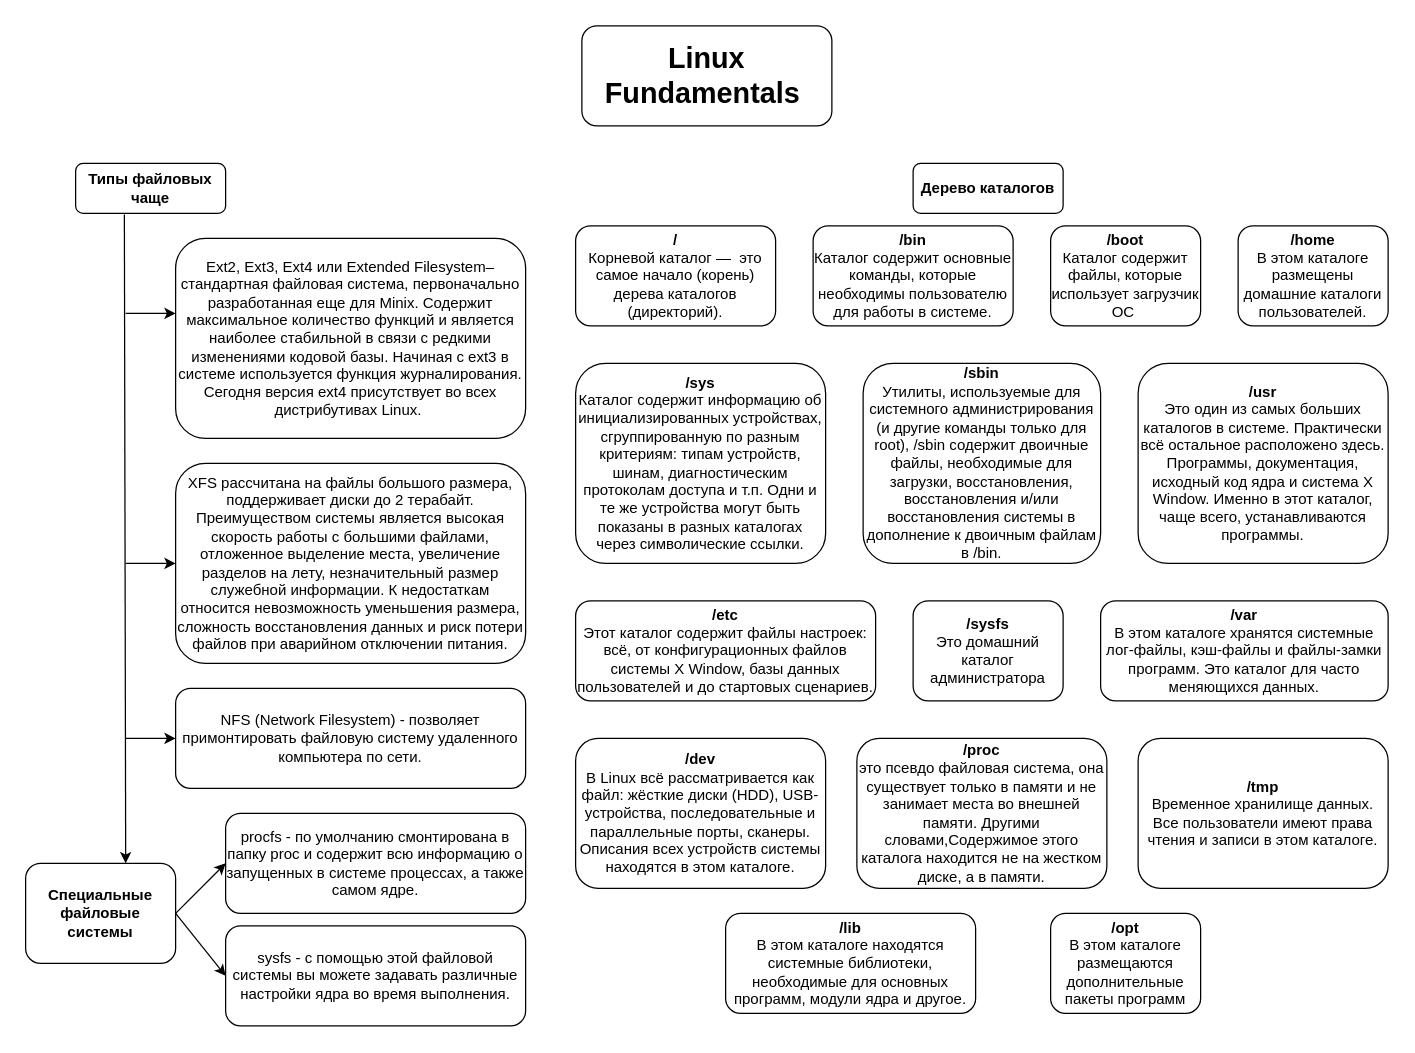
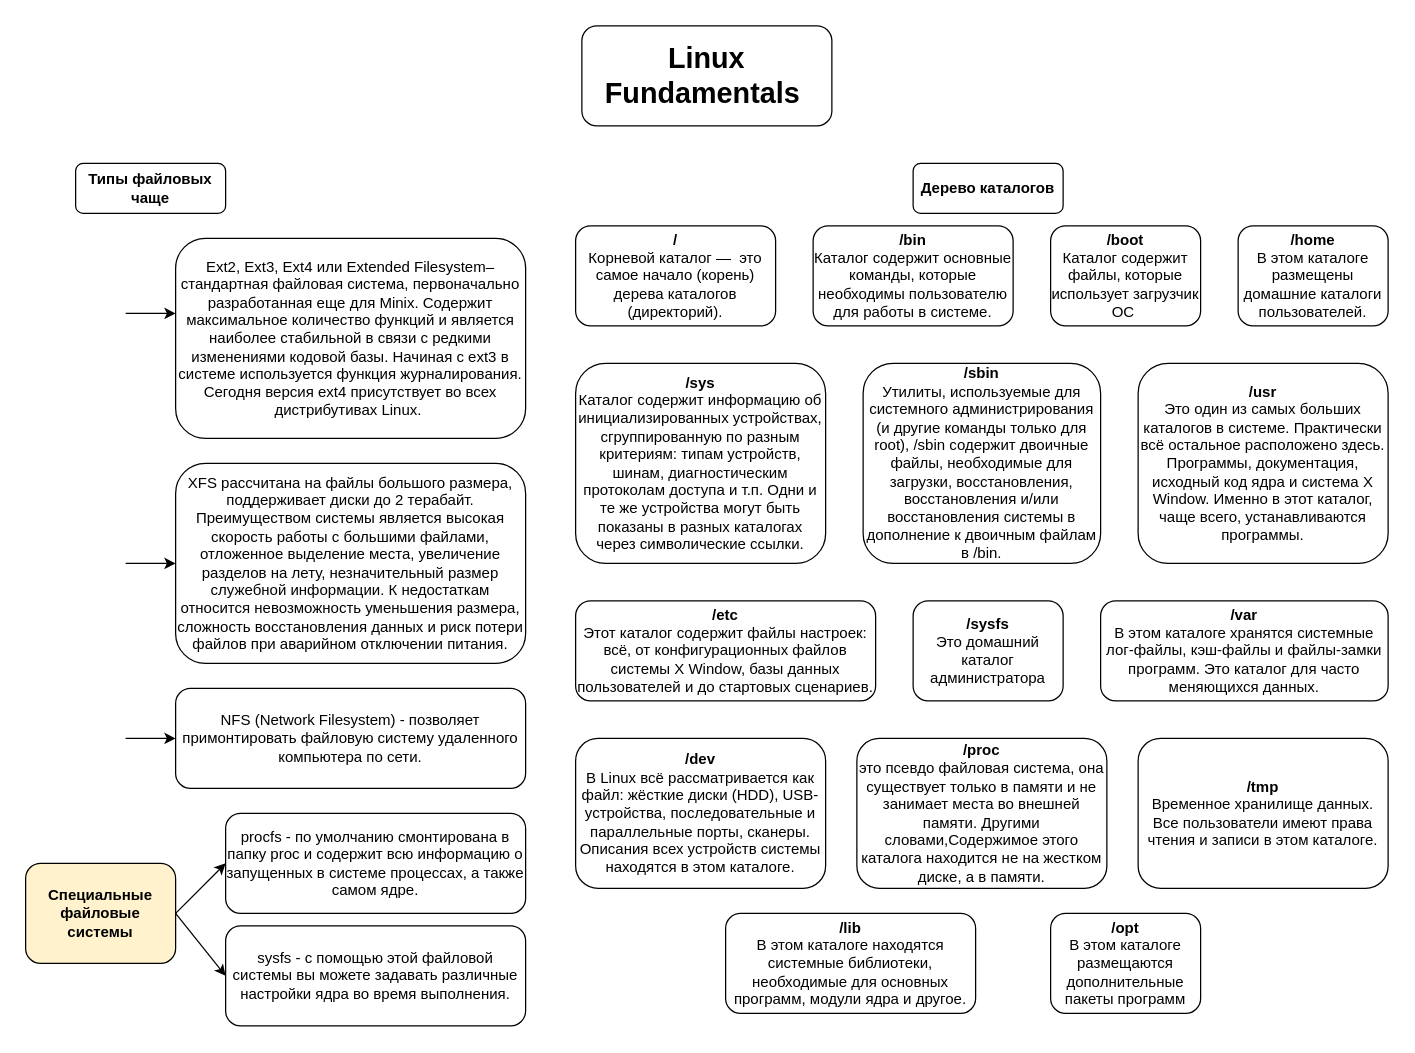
(125, 535) -> none
(101, 913) -> (101, 913)
